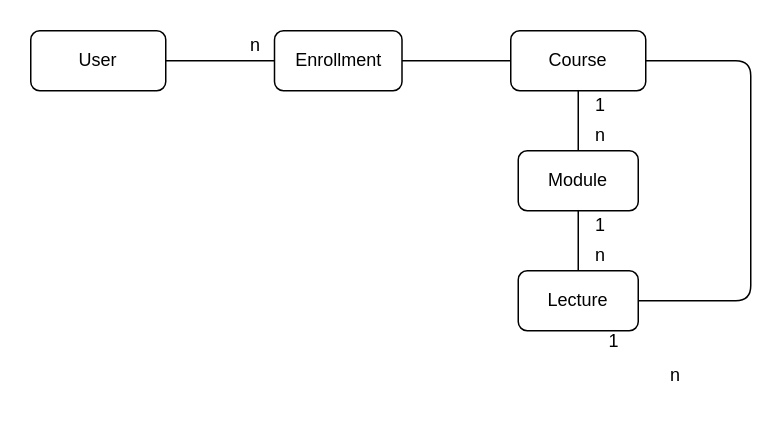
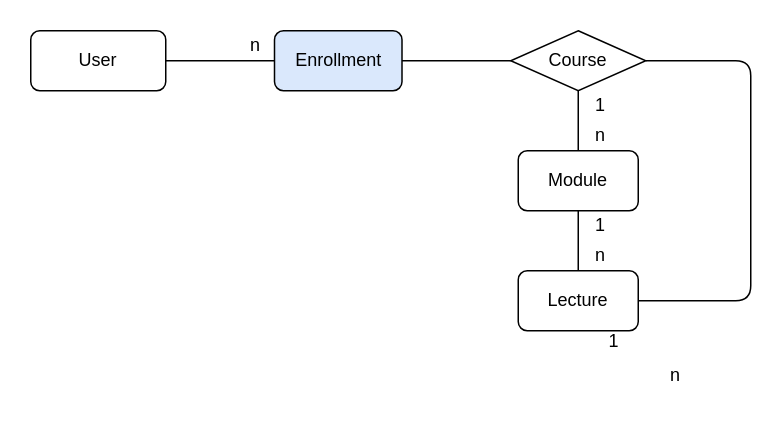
(338, 61) -> (338, 61)
(578, 61) -> (578, 61)
